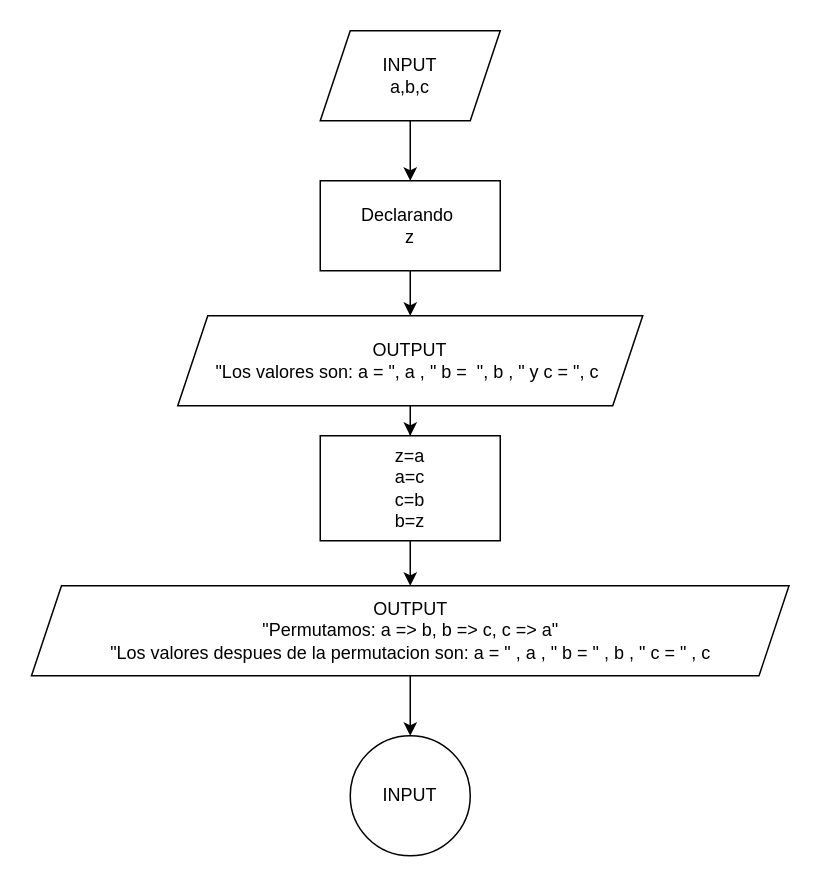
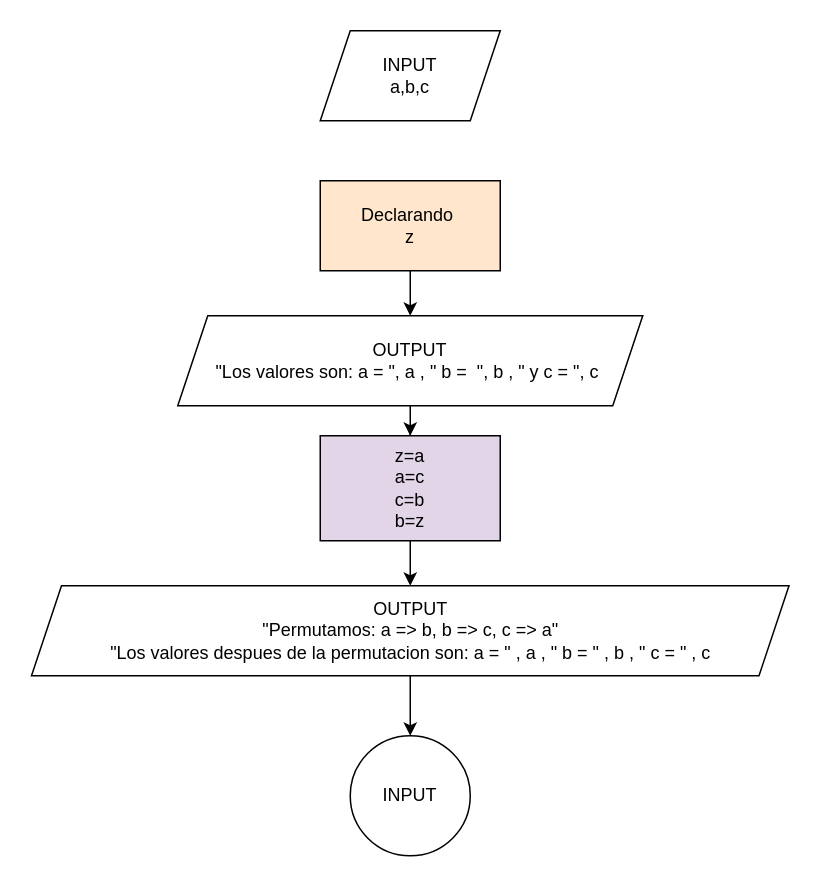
(410, 146) -> none
(410, 226) -> (410, 226)
(410, 488) -> (410, 488)
